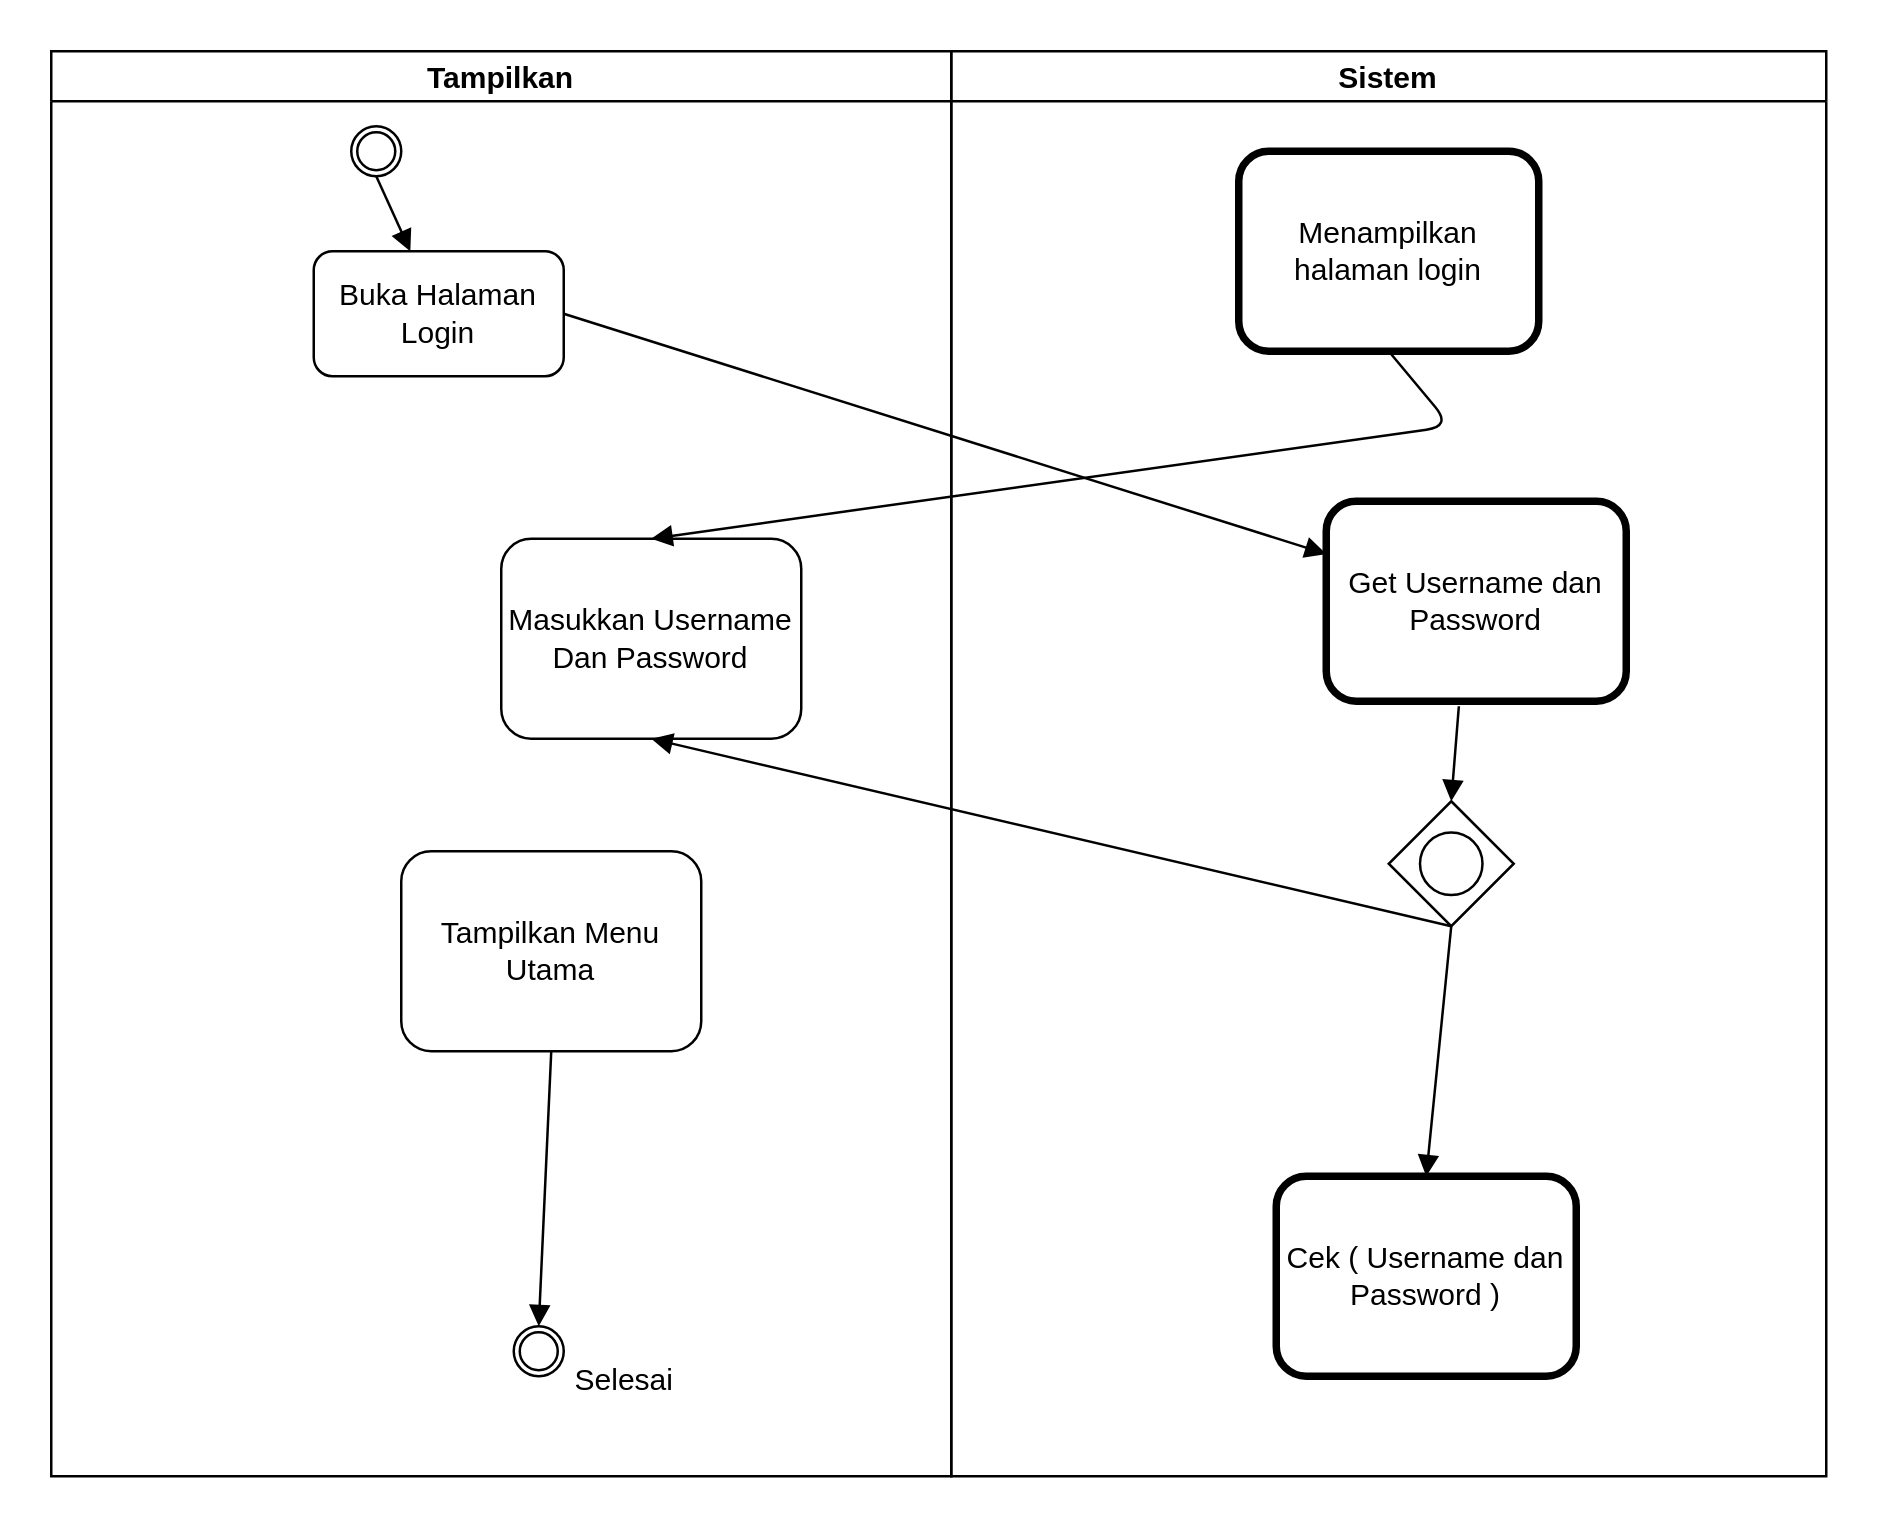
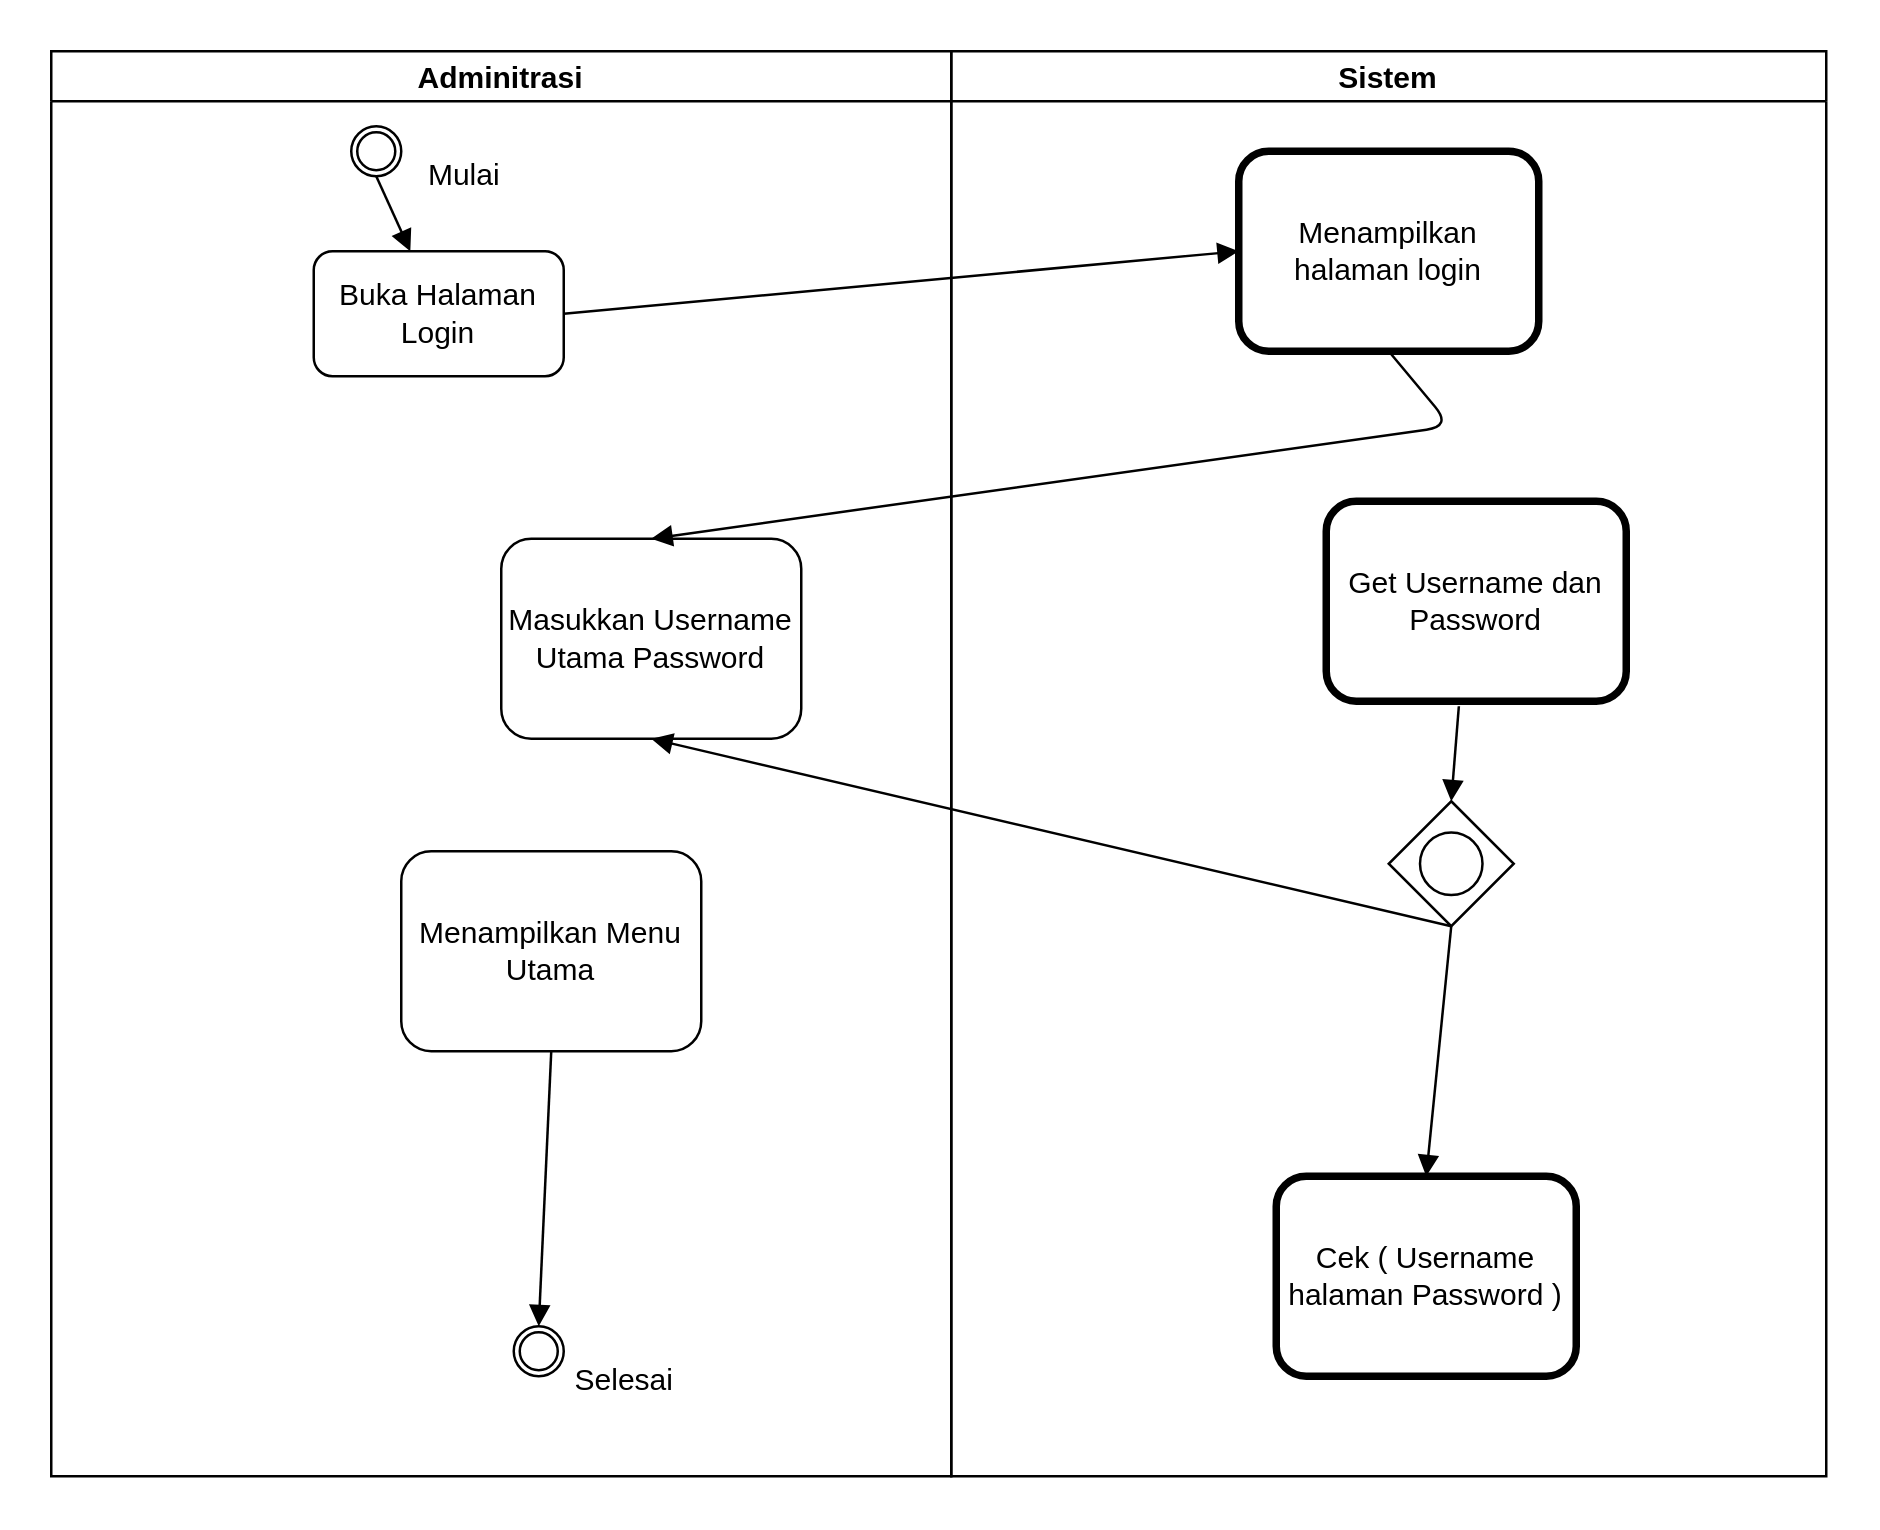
(500, 78) -> (500, 78)
none -> (464, 176)
(755, 374) -> (755, 296)
(651, 639) -> (651, 639)
(551, 951) -> (551, 951)
(1426, 1276) -> (1426, 1276)
